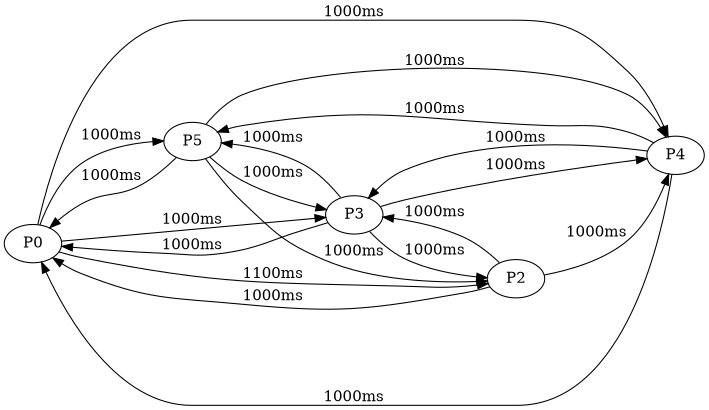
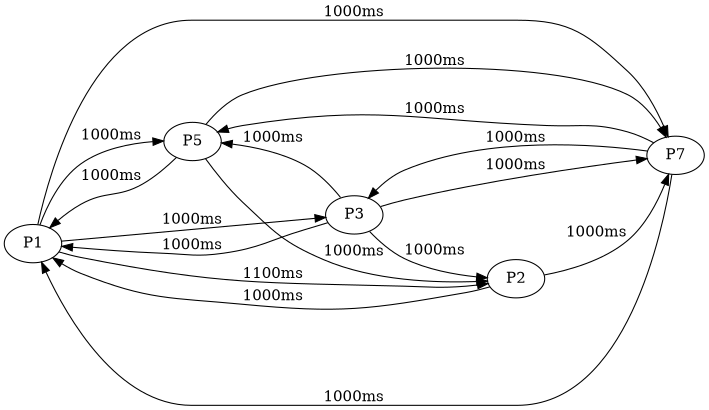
(676, 155) -> (676, 155)
(260, 189) -> none
(450, 232) -> none
(33, 244) -> (33, 244)
